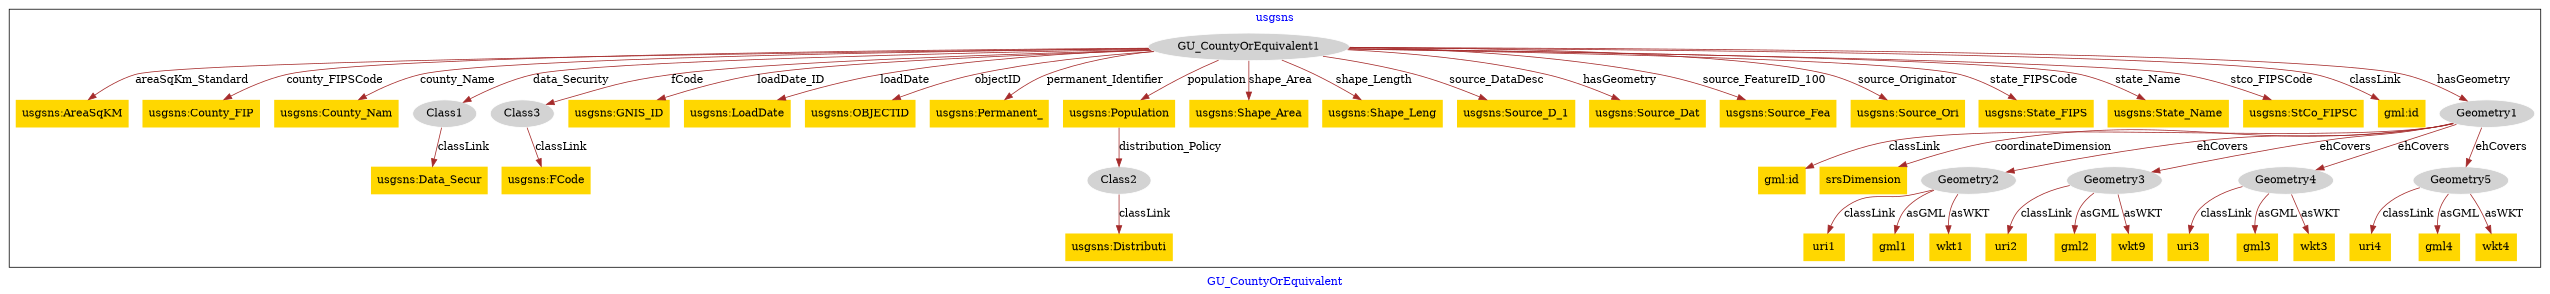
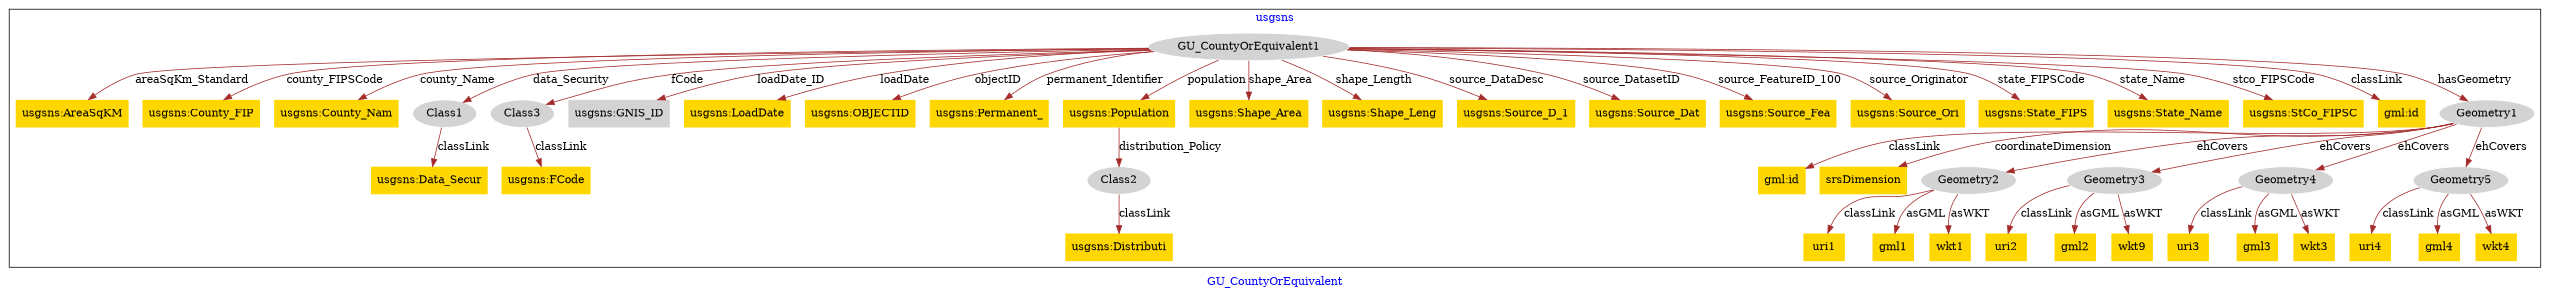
(1620, 80) -> (1632, 80)
(619, 114) -> (619, 114)
